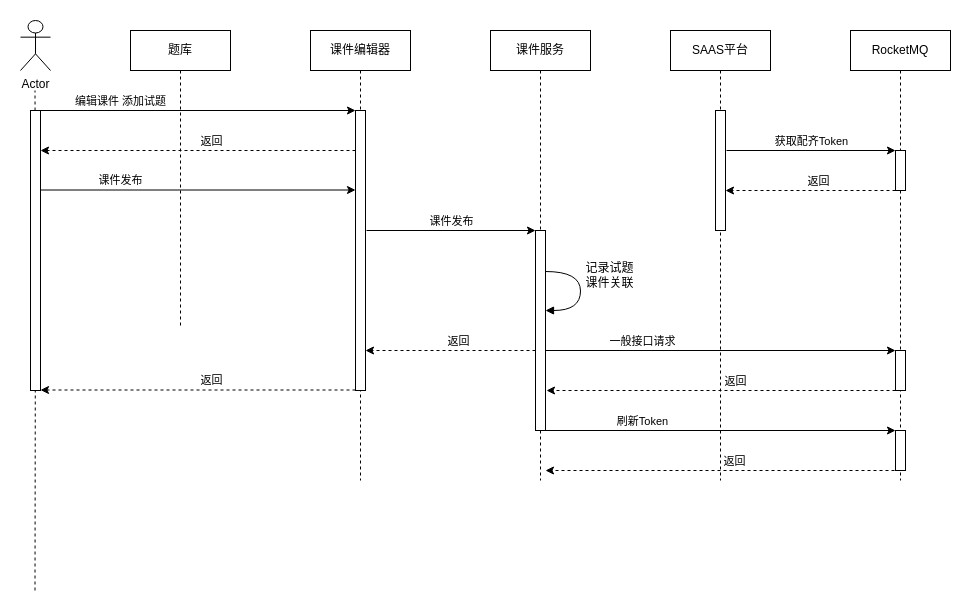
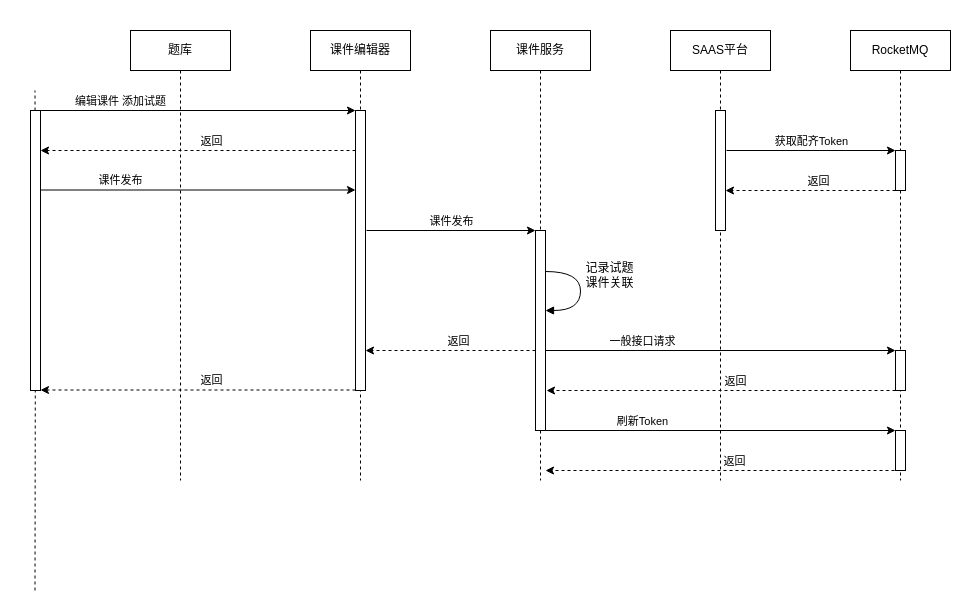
(36, 46) -> none
(181, 178) -> (181, 256)
